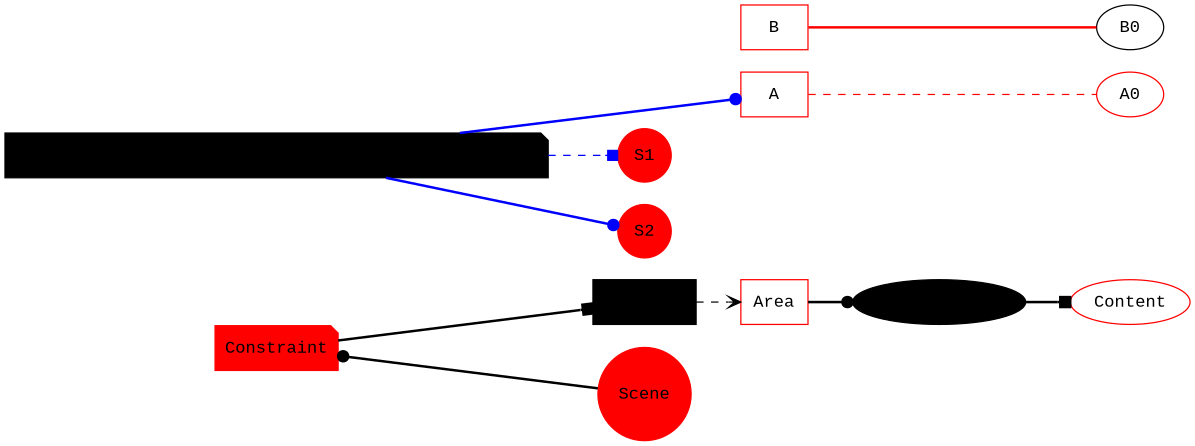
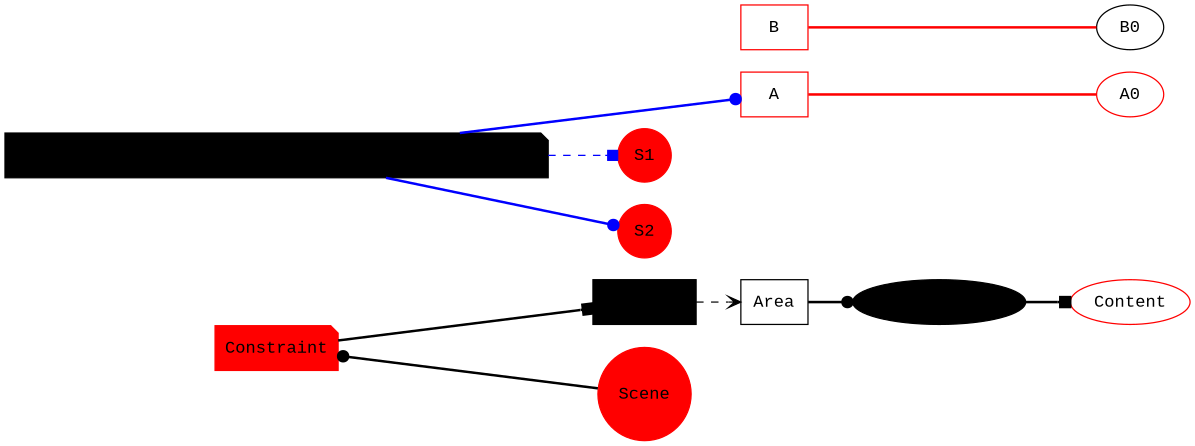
(952, 94) -> (952, 94)
(774, 302) -> (774, 302)
